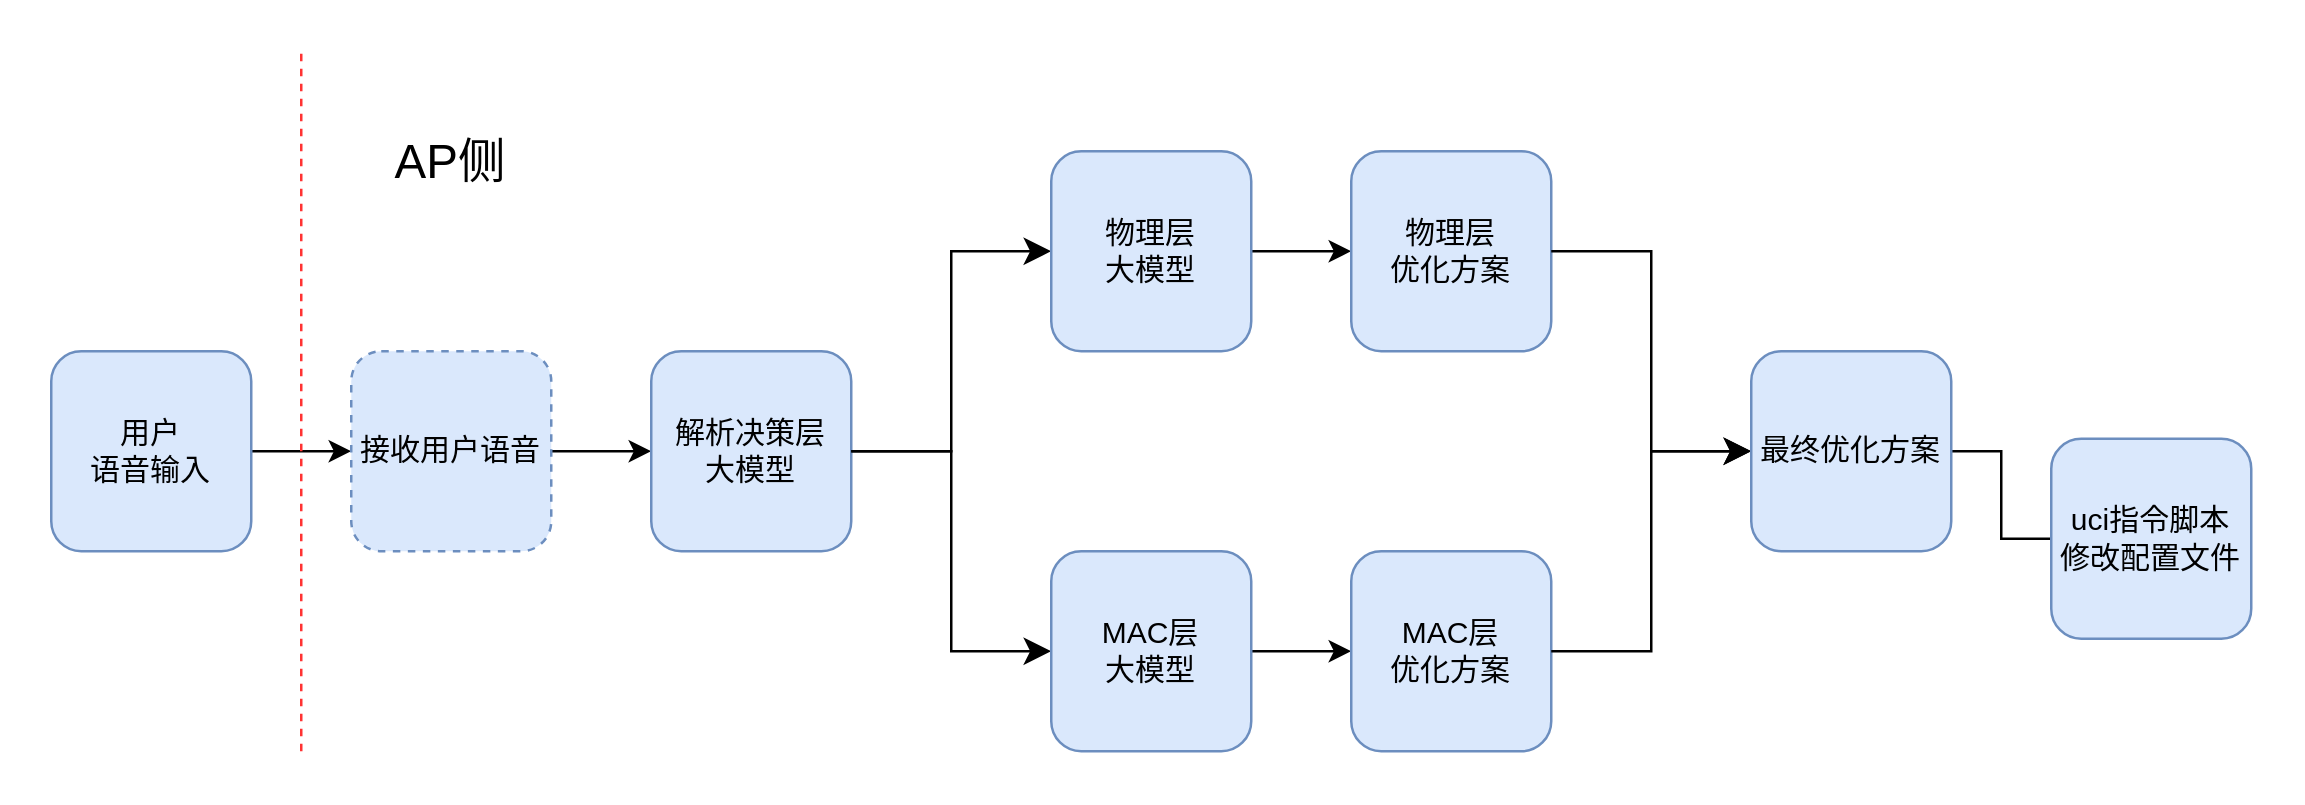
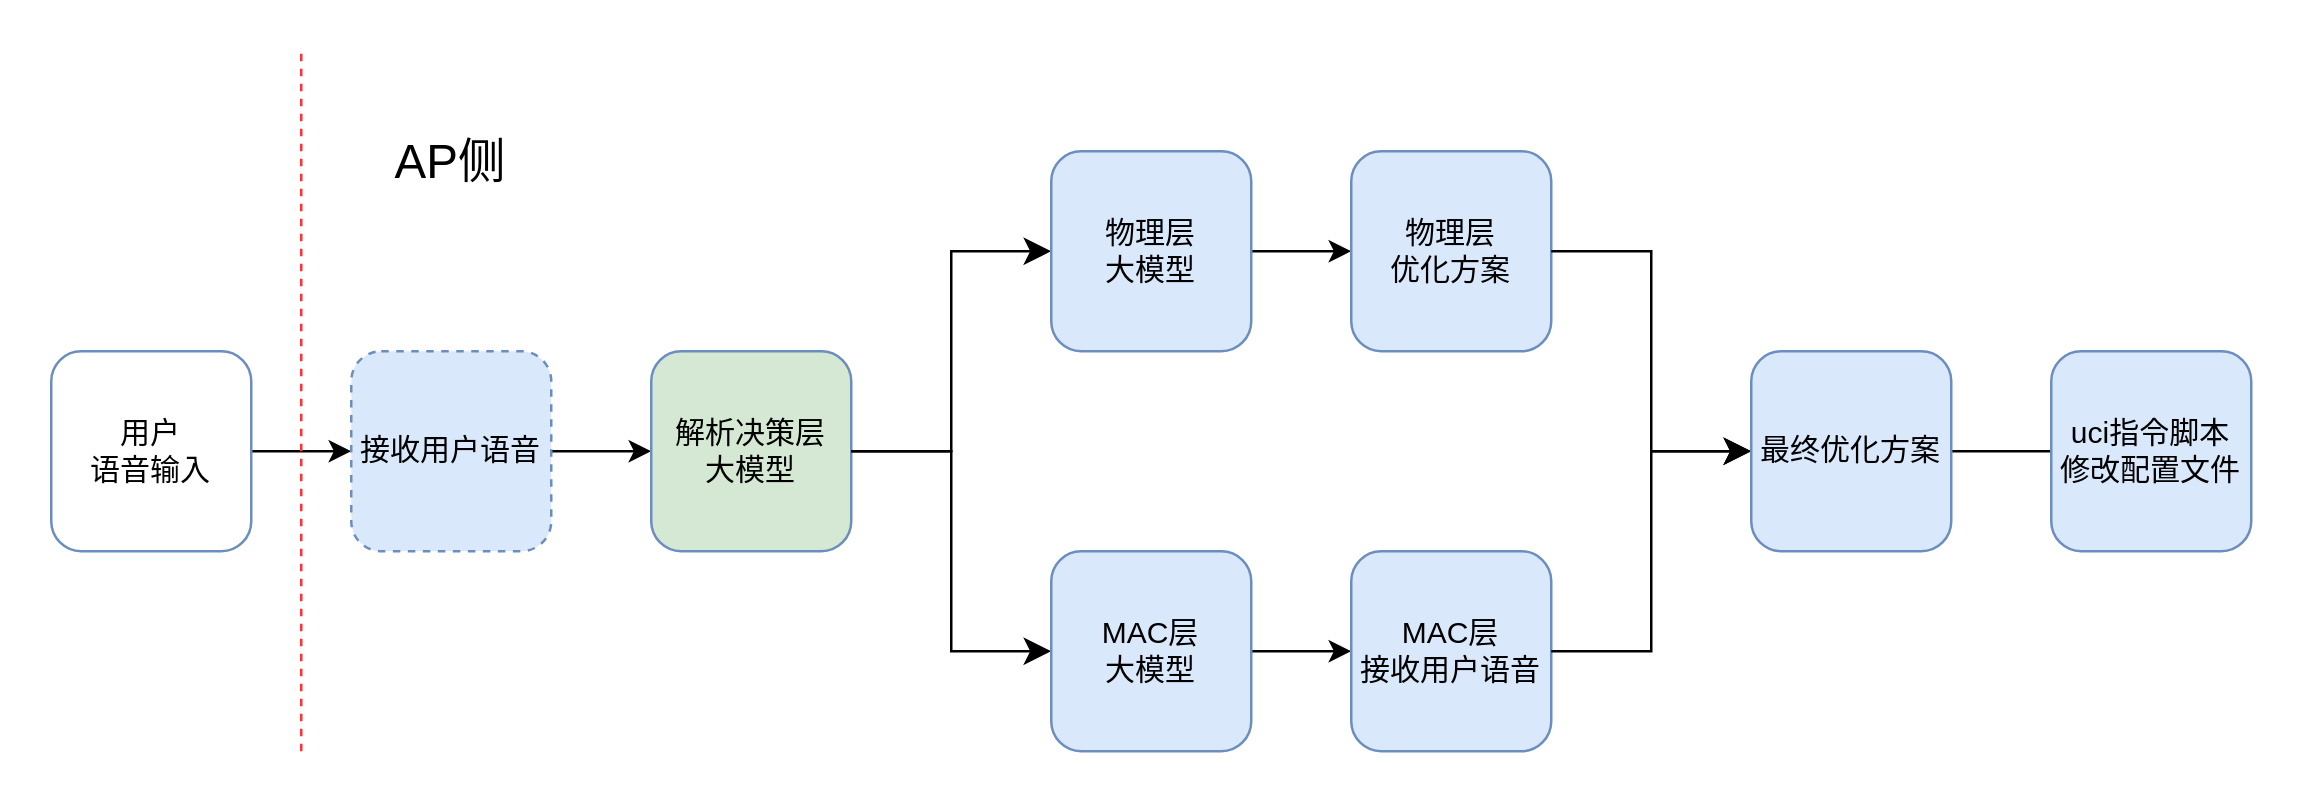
(151, 451) -> (151, 451)
(751, 451) -> (751, 451)
(2151, 539) -> (2151, 451)
(1451, 651) -> (1451, 651)
